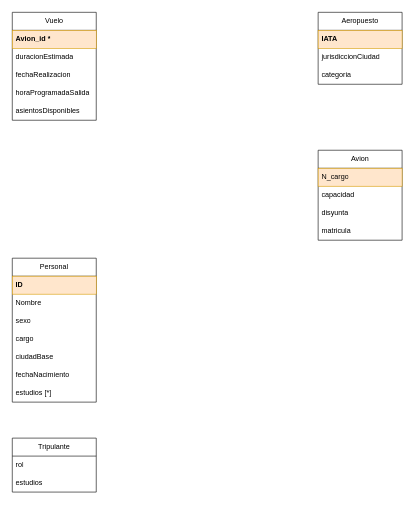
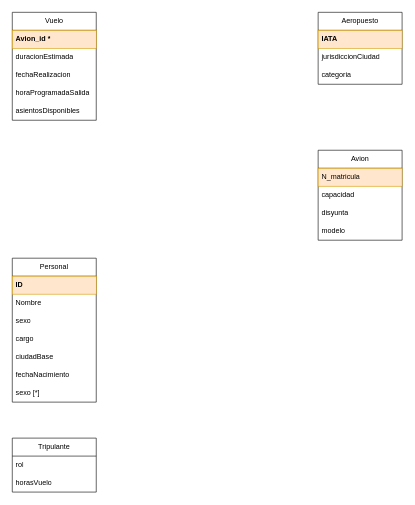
(336, 177) -> (342, 177)
(338, 231) -> (333, 231)
(38, 393) -> (31, 393)
(31, 483) -> (35, 483)
